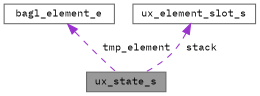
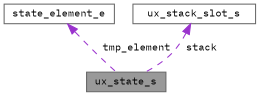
(59, 14) -> (59, 14)
(194, 14) -> (194, 14)
